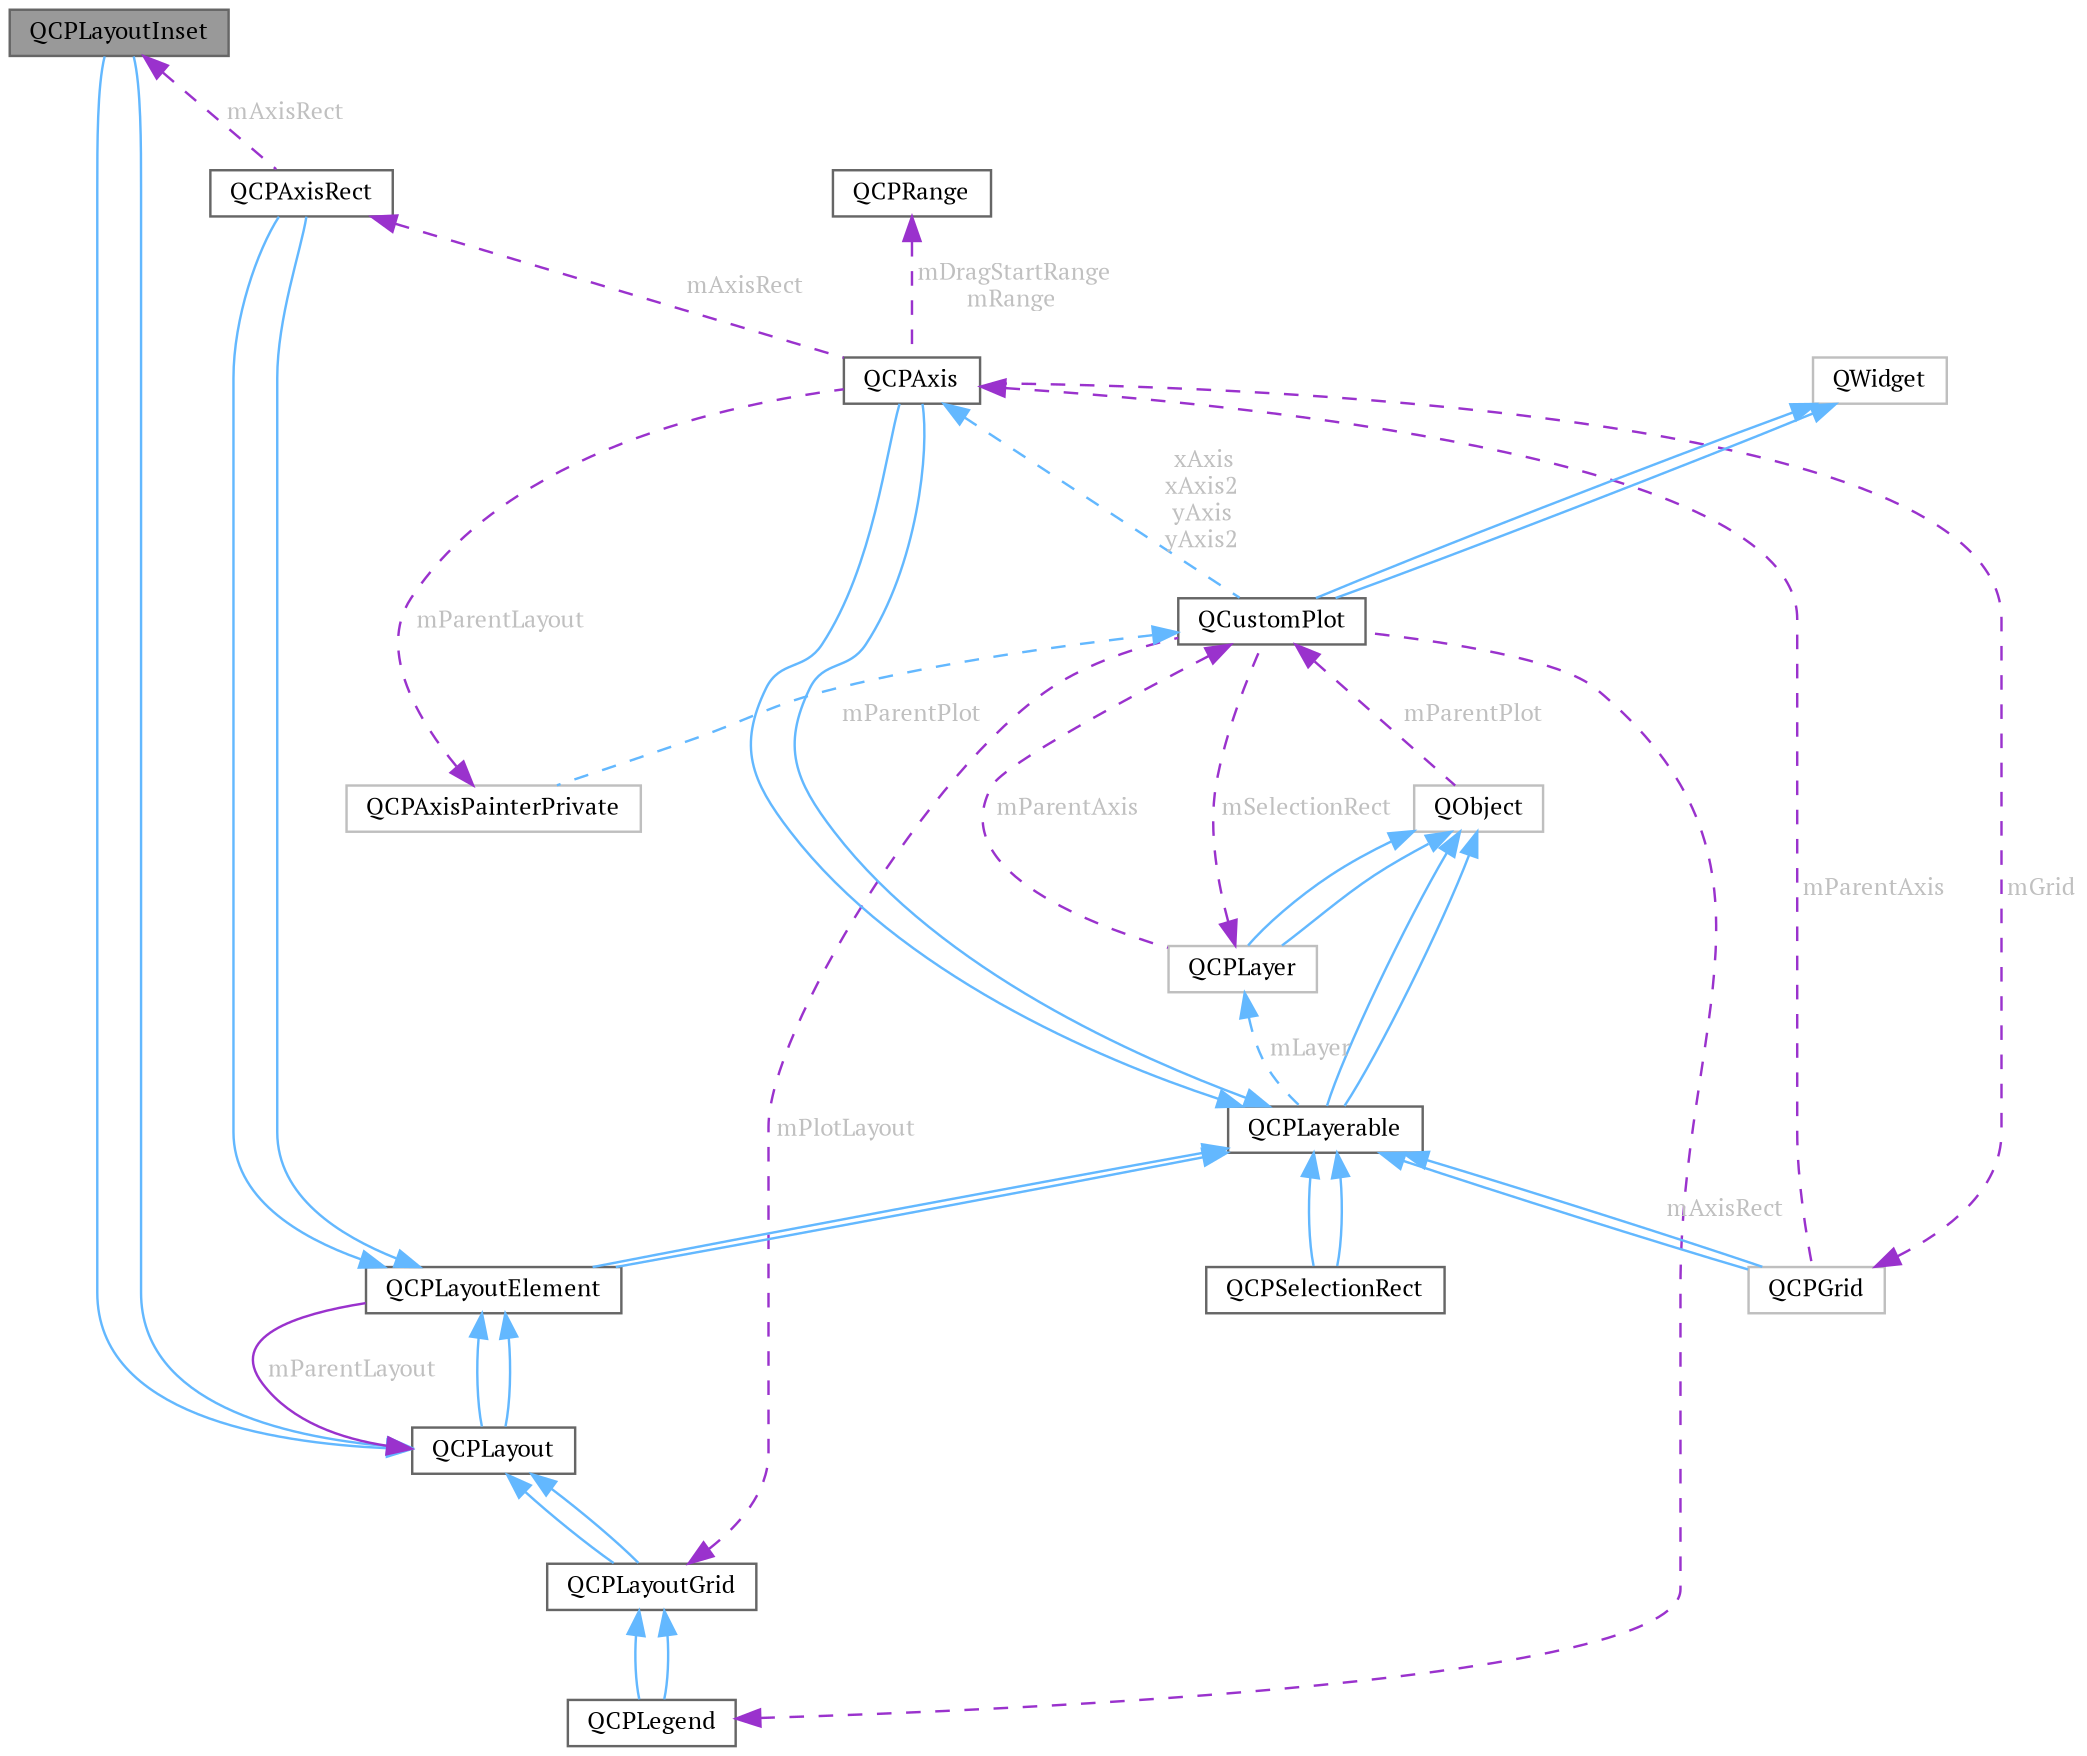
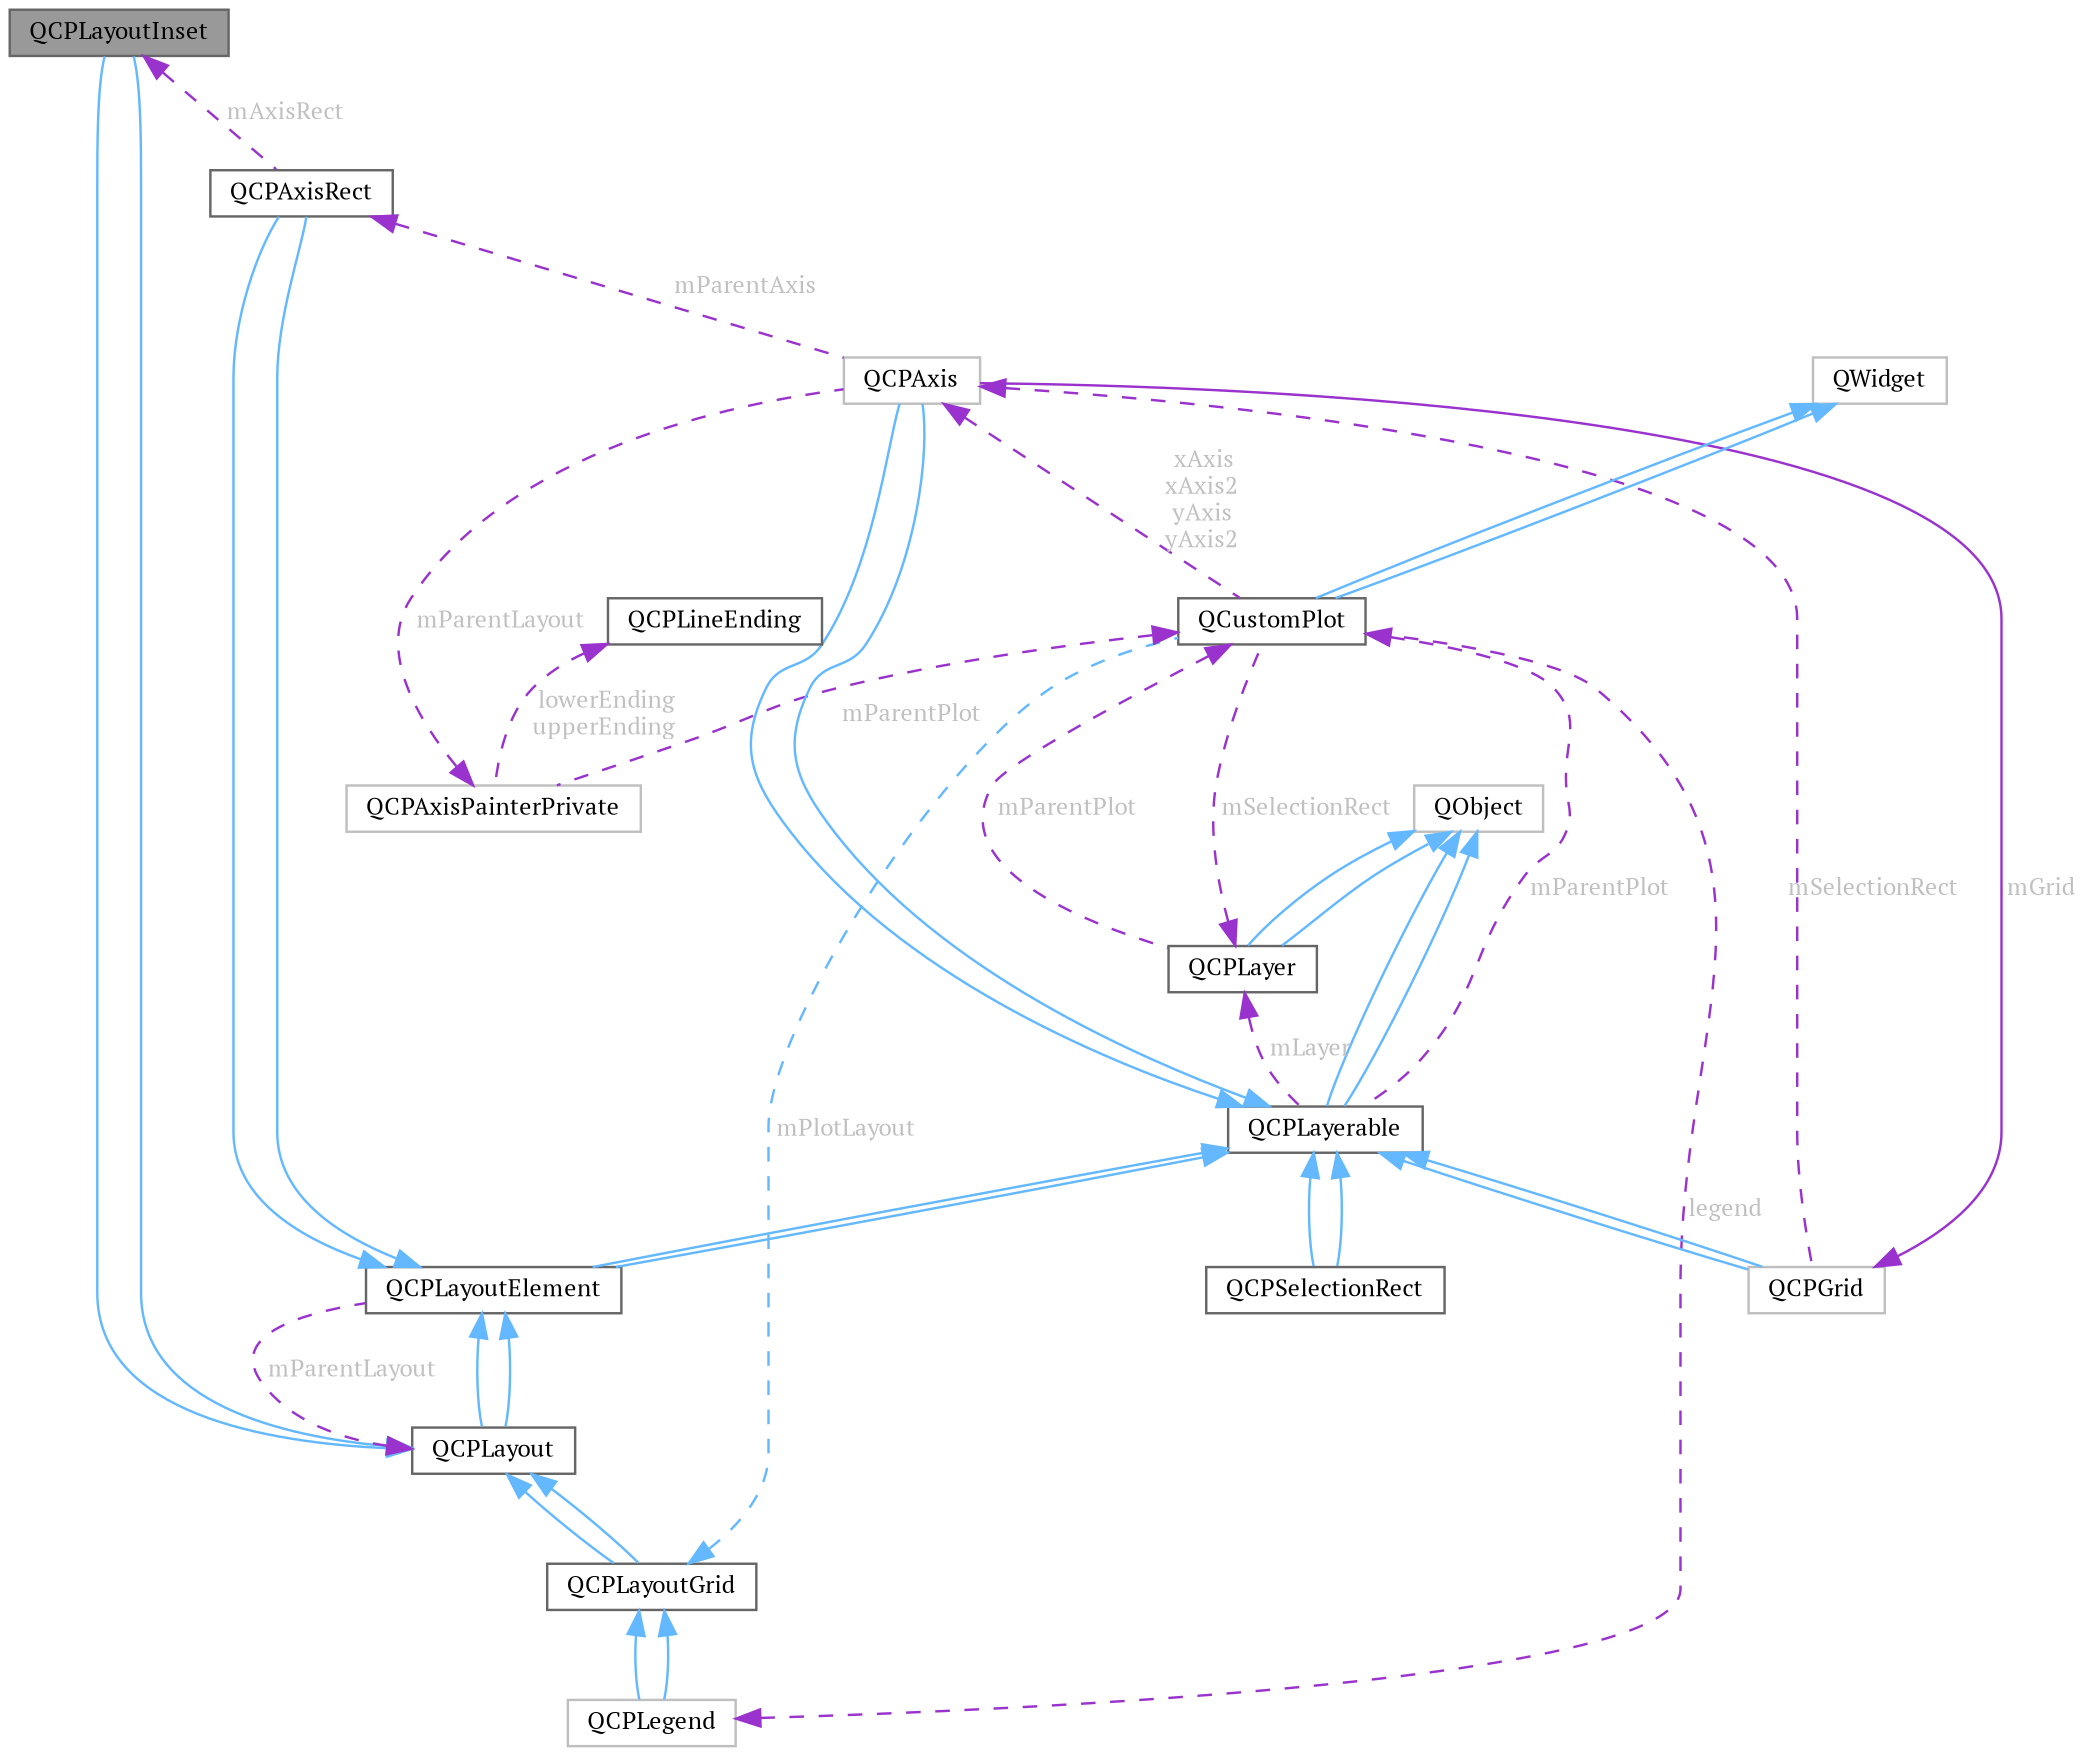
(912, 193) -> none
(743, 287) -> (743, 287)
(912, 381) -> (912, 381)
(1858, 488) -> (1858, 488)
(1102, 508) -> (1102, 508)
none -> (715, 621)
(848, 685) -> (848, 685)
(1385, 723) -> (1560, 843)
(1065, 809) -> (1065, 809)
(1871, 889) -> (1871, 889)
(1243, 969) -> (1243, 969)
(801, 1019) -> (801, 1019)
(1267, 1066) -> (1267, 1066)
(1723, 1210) -> (1723, 1210)
(259, 1376) -> (259, 1376)
(652, 1723) -> (652, 1723)
